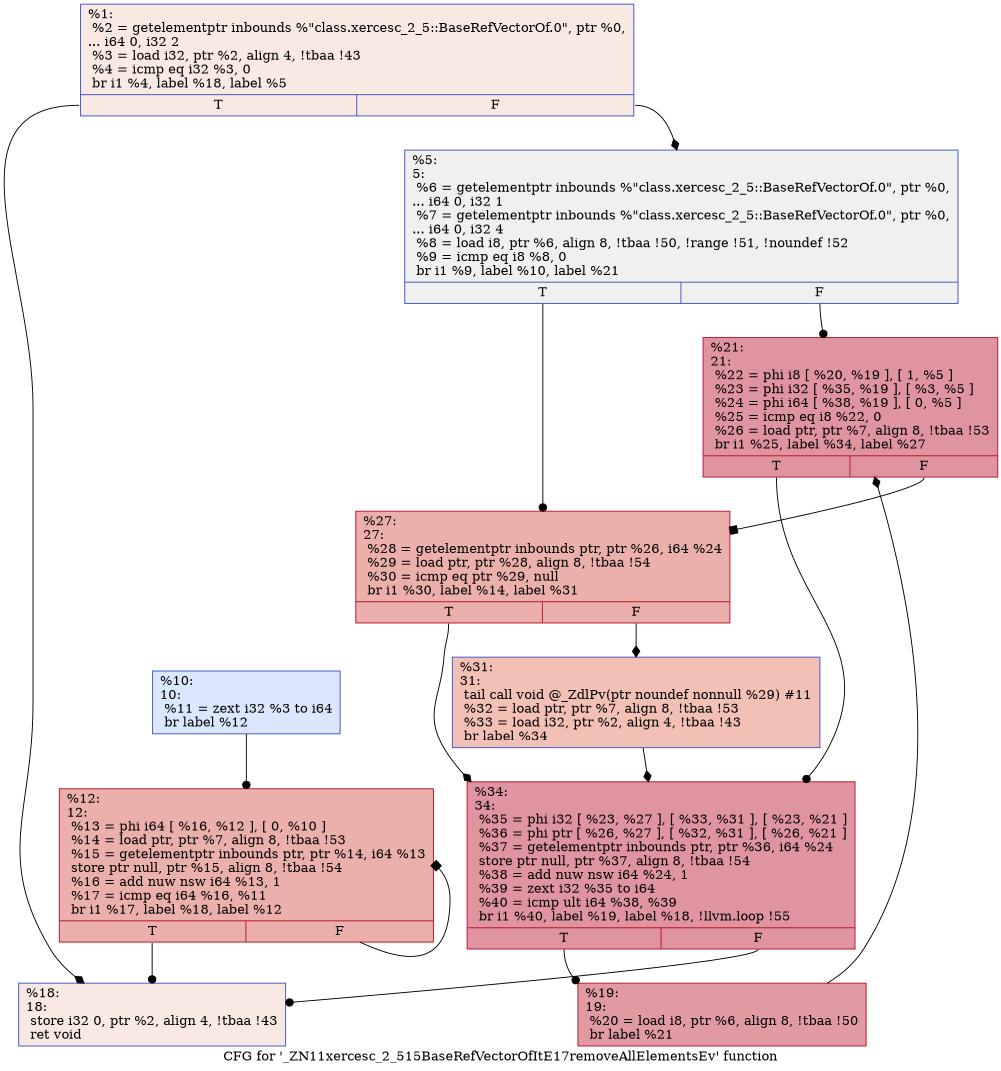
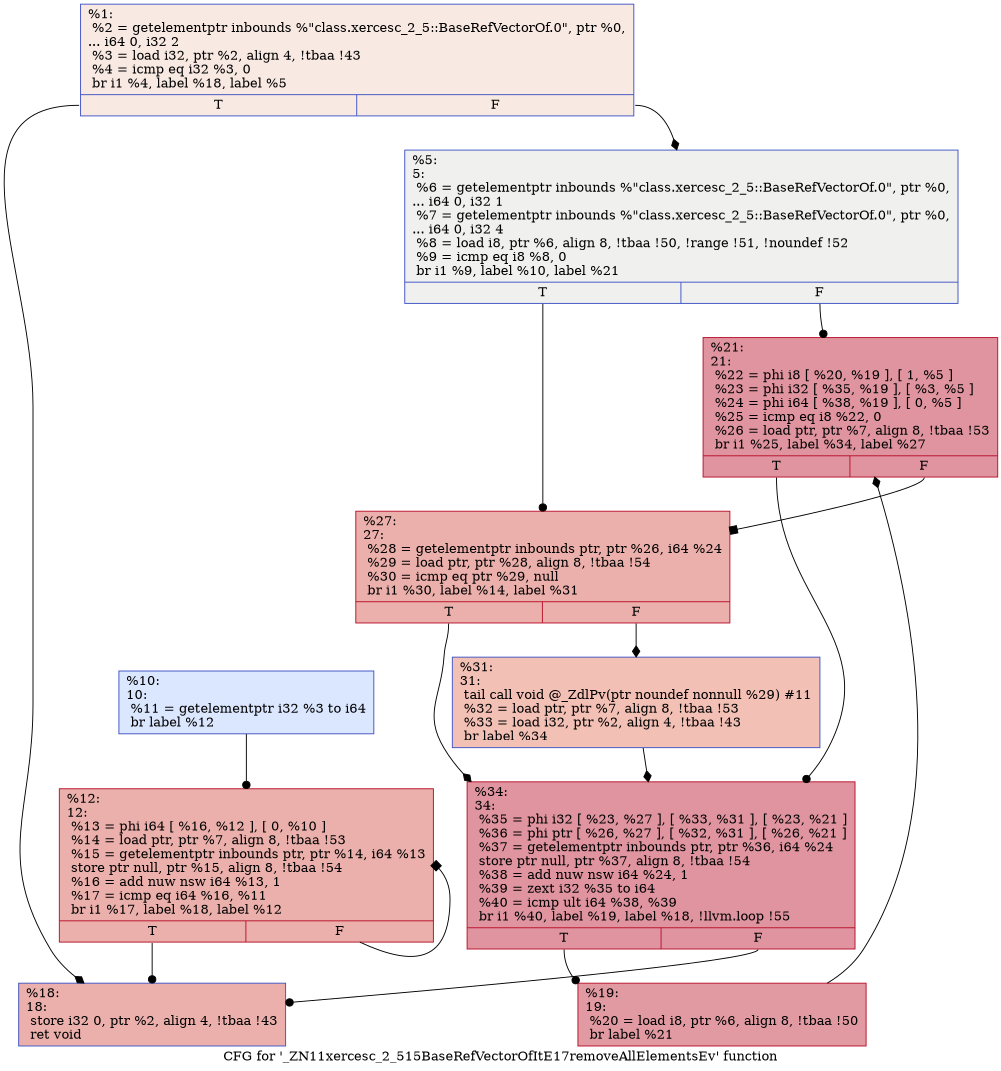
(246, 709) -> (246, 709)
(152, 1015) -> (152, 1015)
